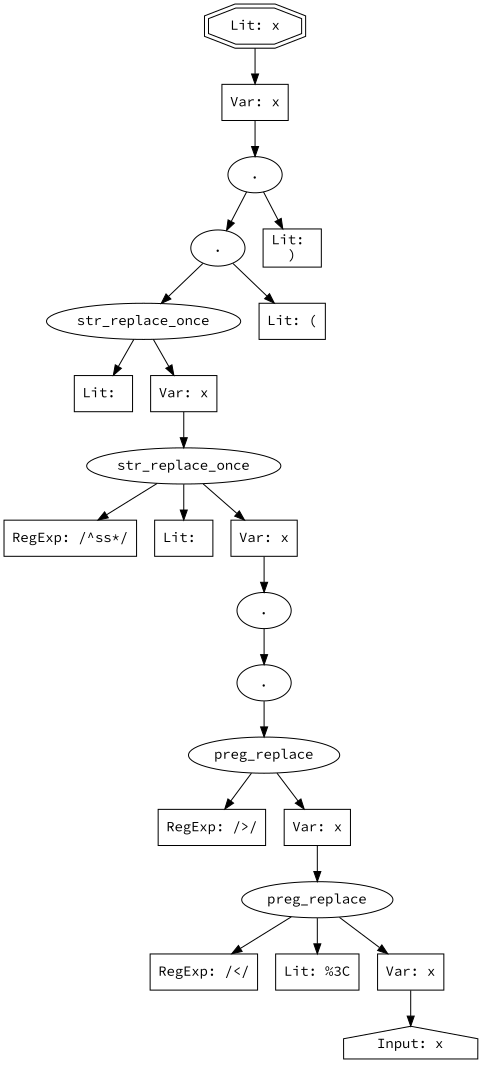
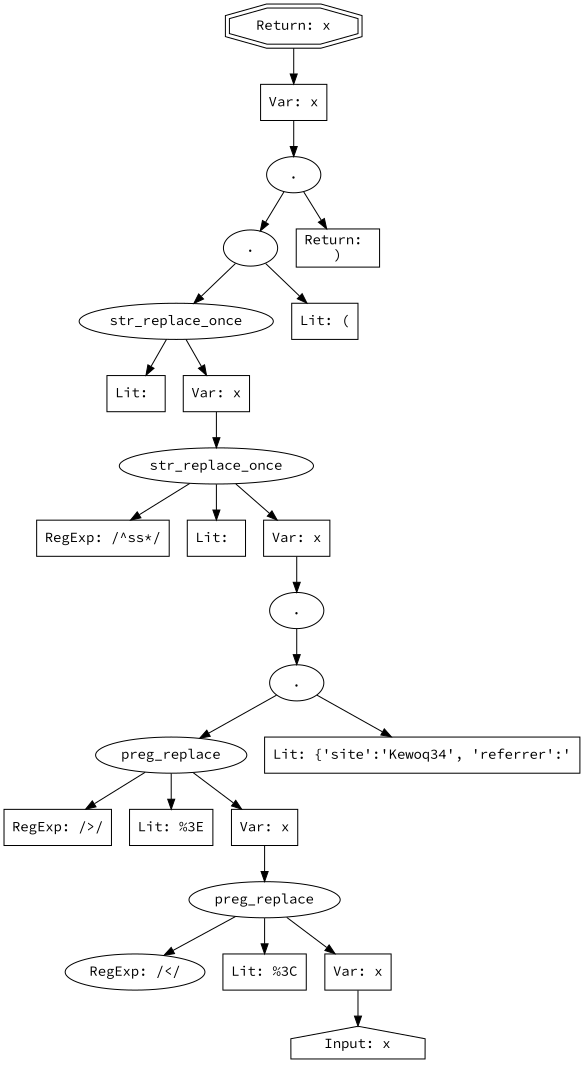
(255, 26) -> (294, 26)
(292, 248) -> (338, 248)
none -> (422, 755)
none -> (171, 827)
(204, 972) -> (135, 972)
